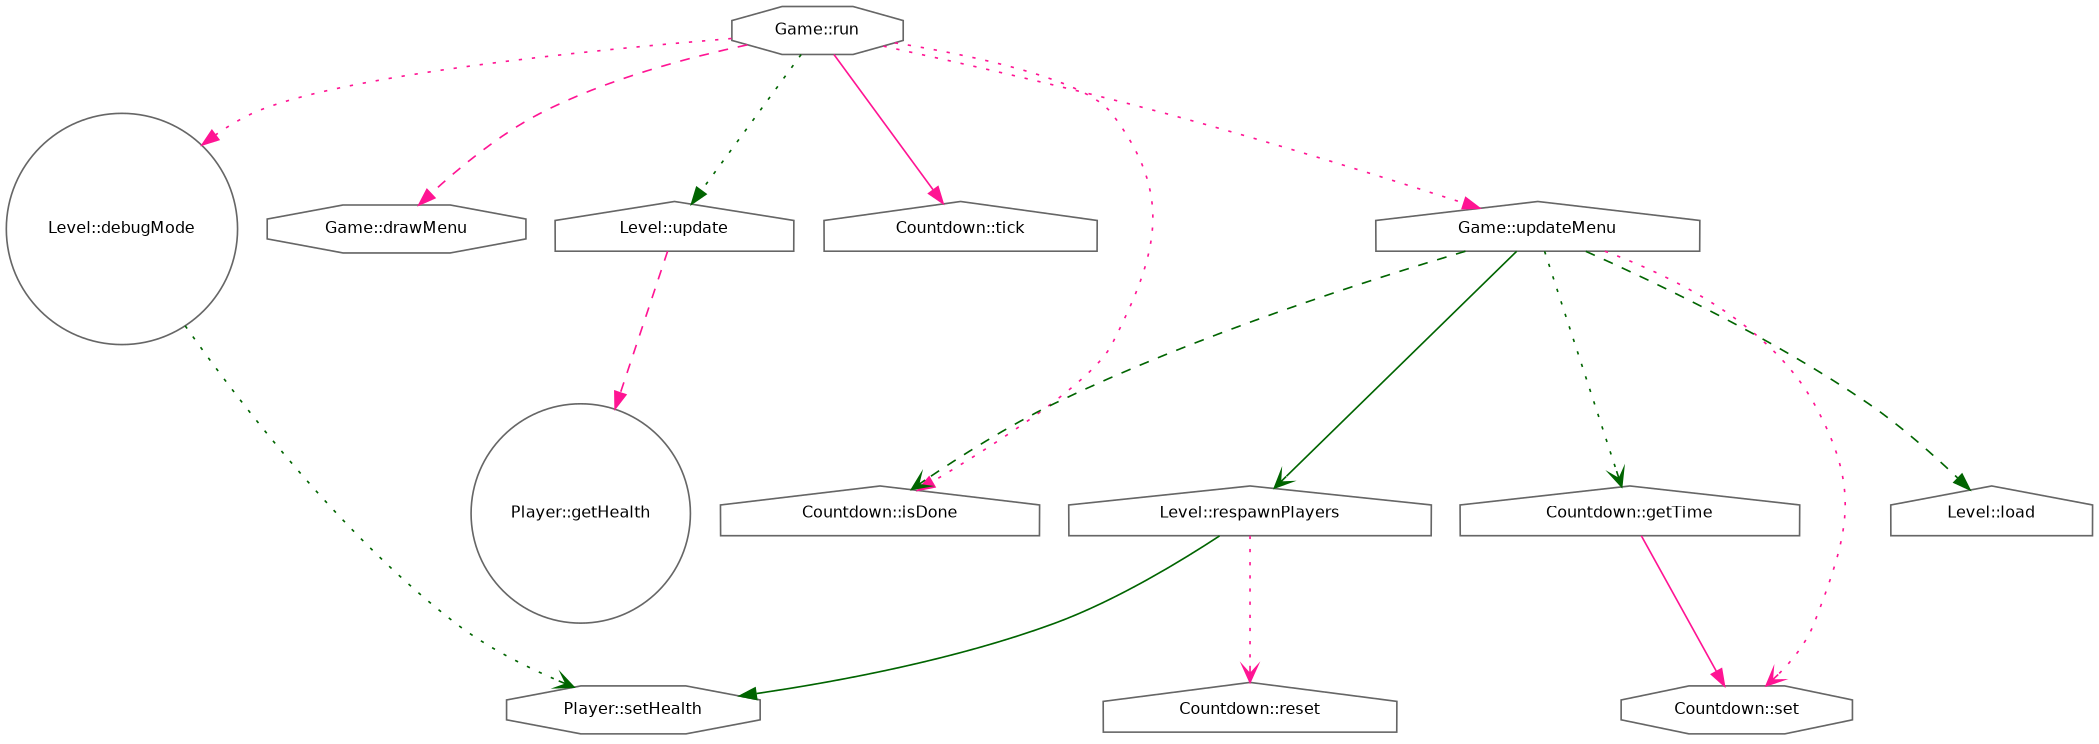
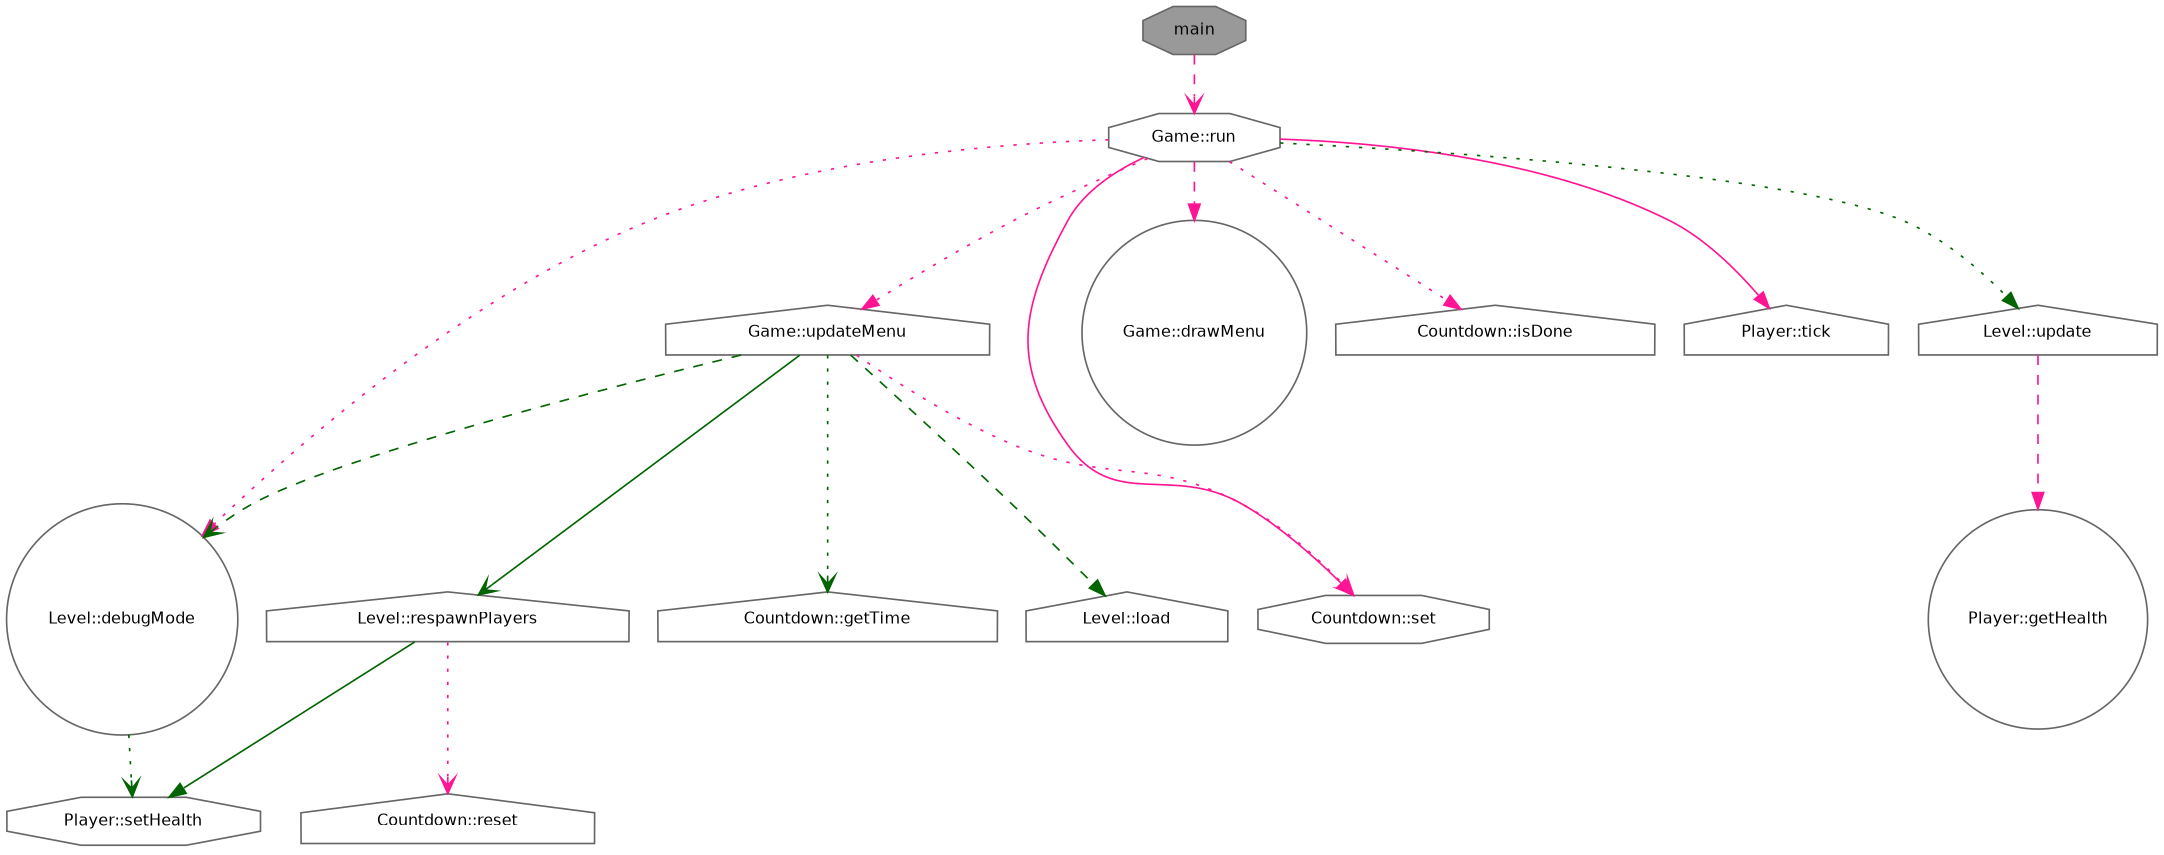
none -> (1194, 31)
(397, 229) -> (1194, 333)
(961, 229) -> (1786, 333)
(1187, 346) -> (473, 426)
(1679, 603) -> (1061, 435)
